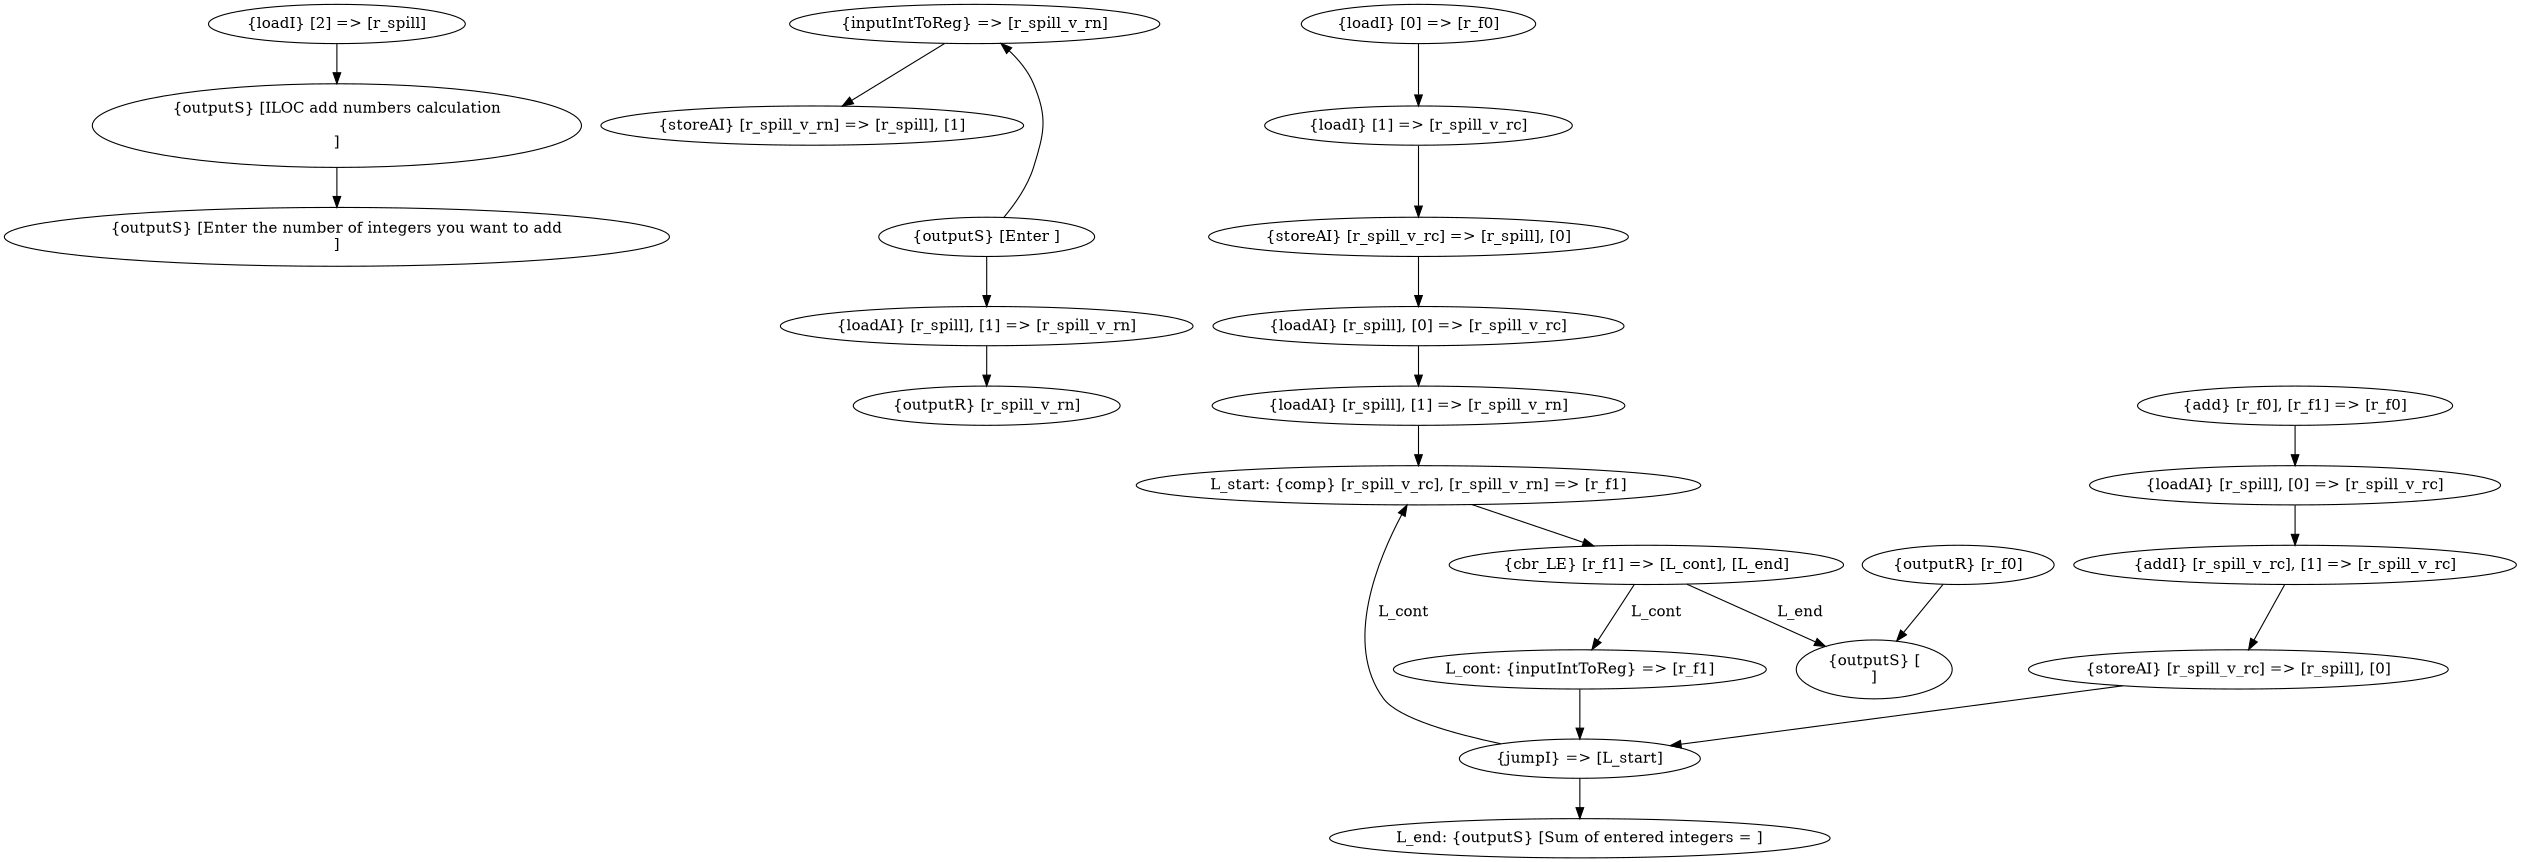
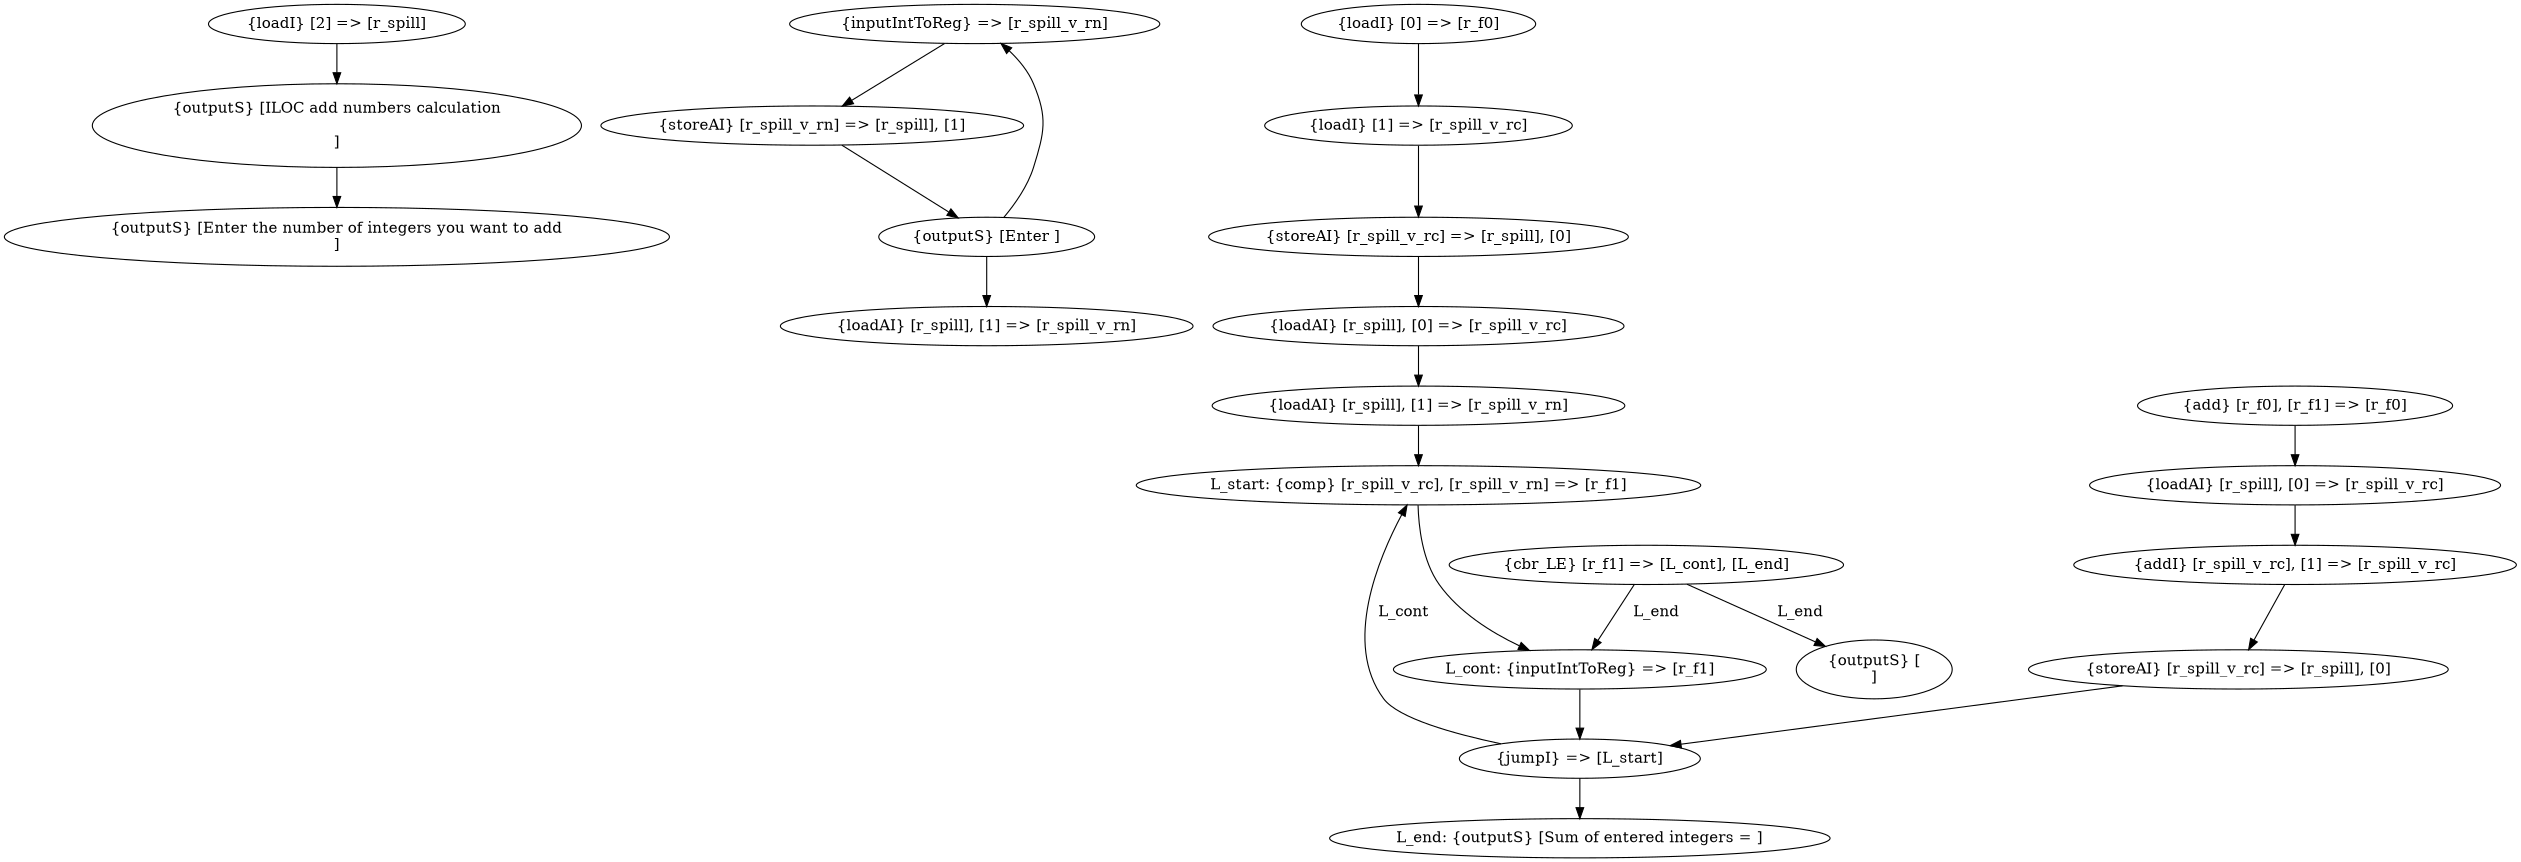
none -> (895, 179)
(987, 406) -> none
(1528, 523) -> (1445, 592)
(1958, 565) -> none
(1652, 612) -> (1652, 612)
